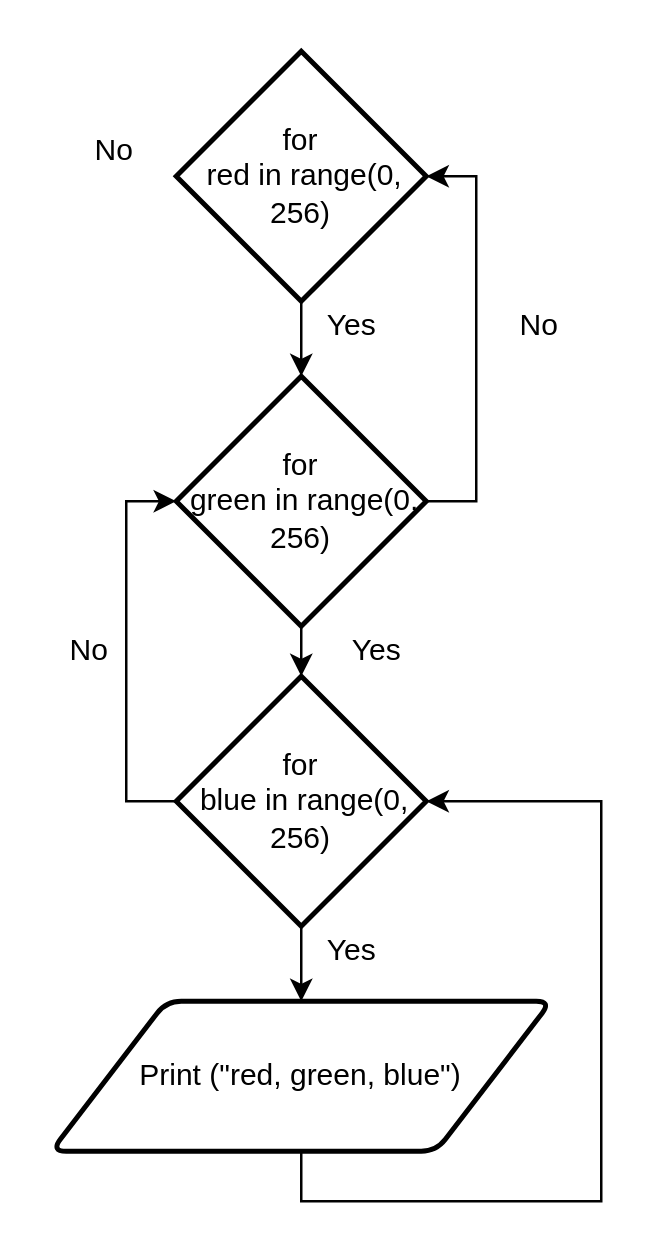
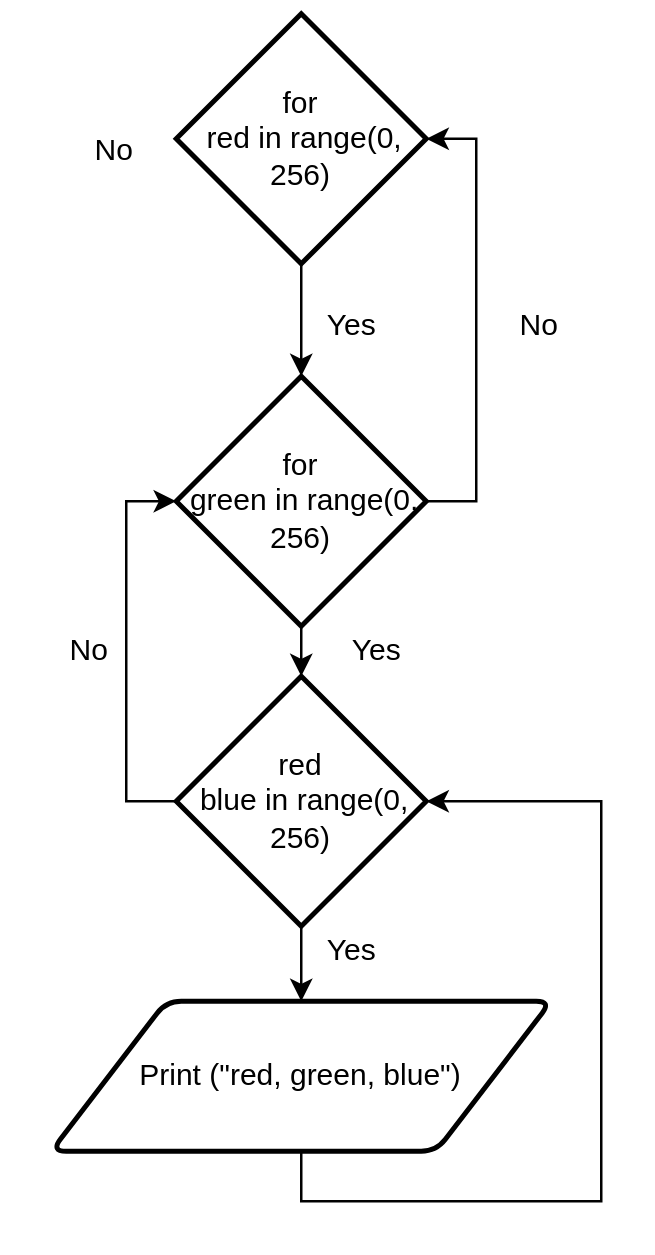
(301, 176) -> (301, 139)
(301, 801) -> (301, 801)
